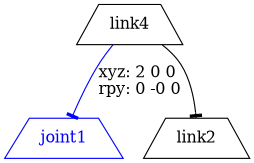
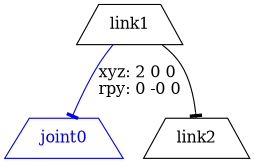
(130, 25) -> (130, 25)
(64, 138) -> (64, 138)
